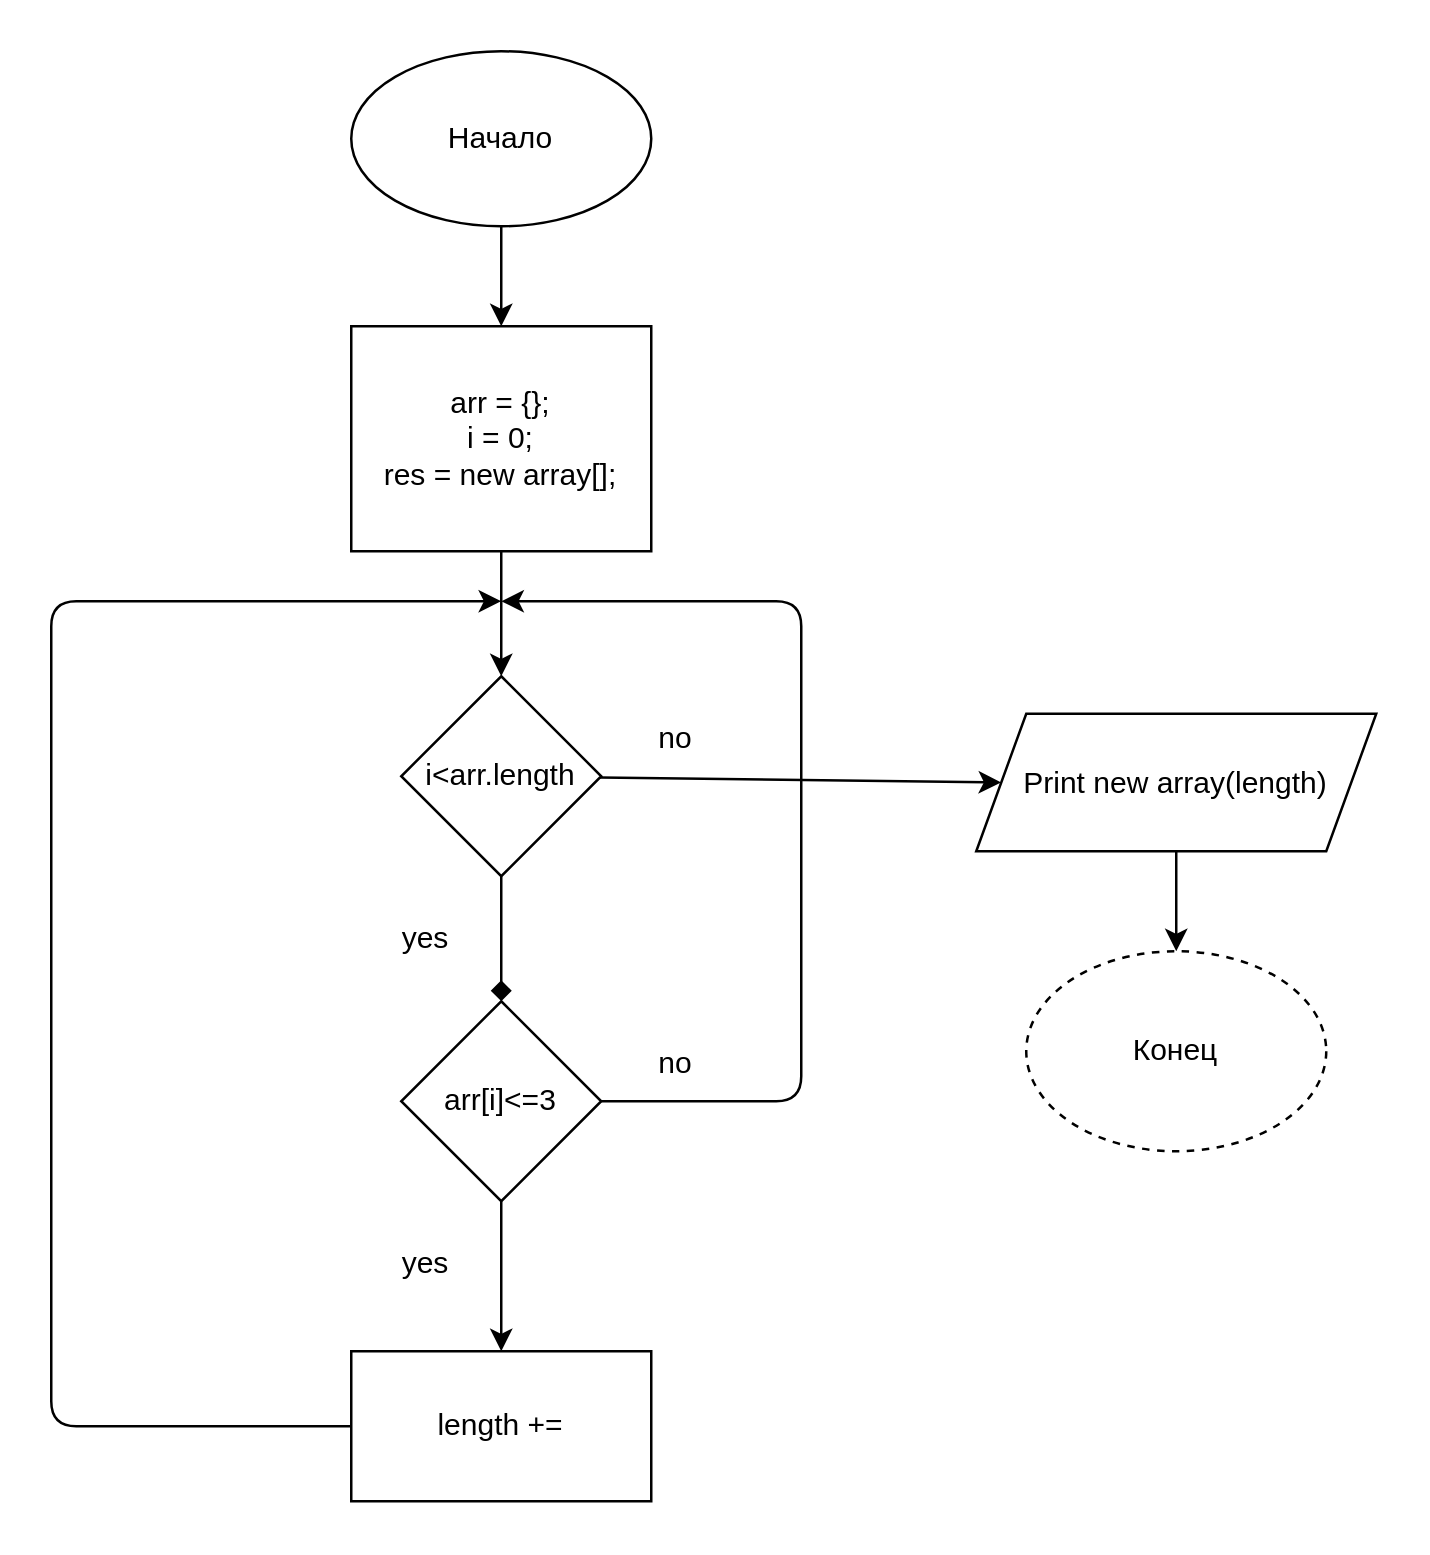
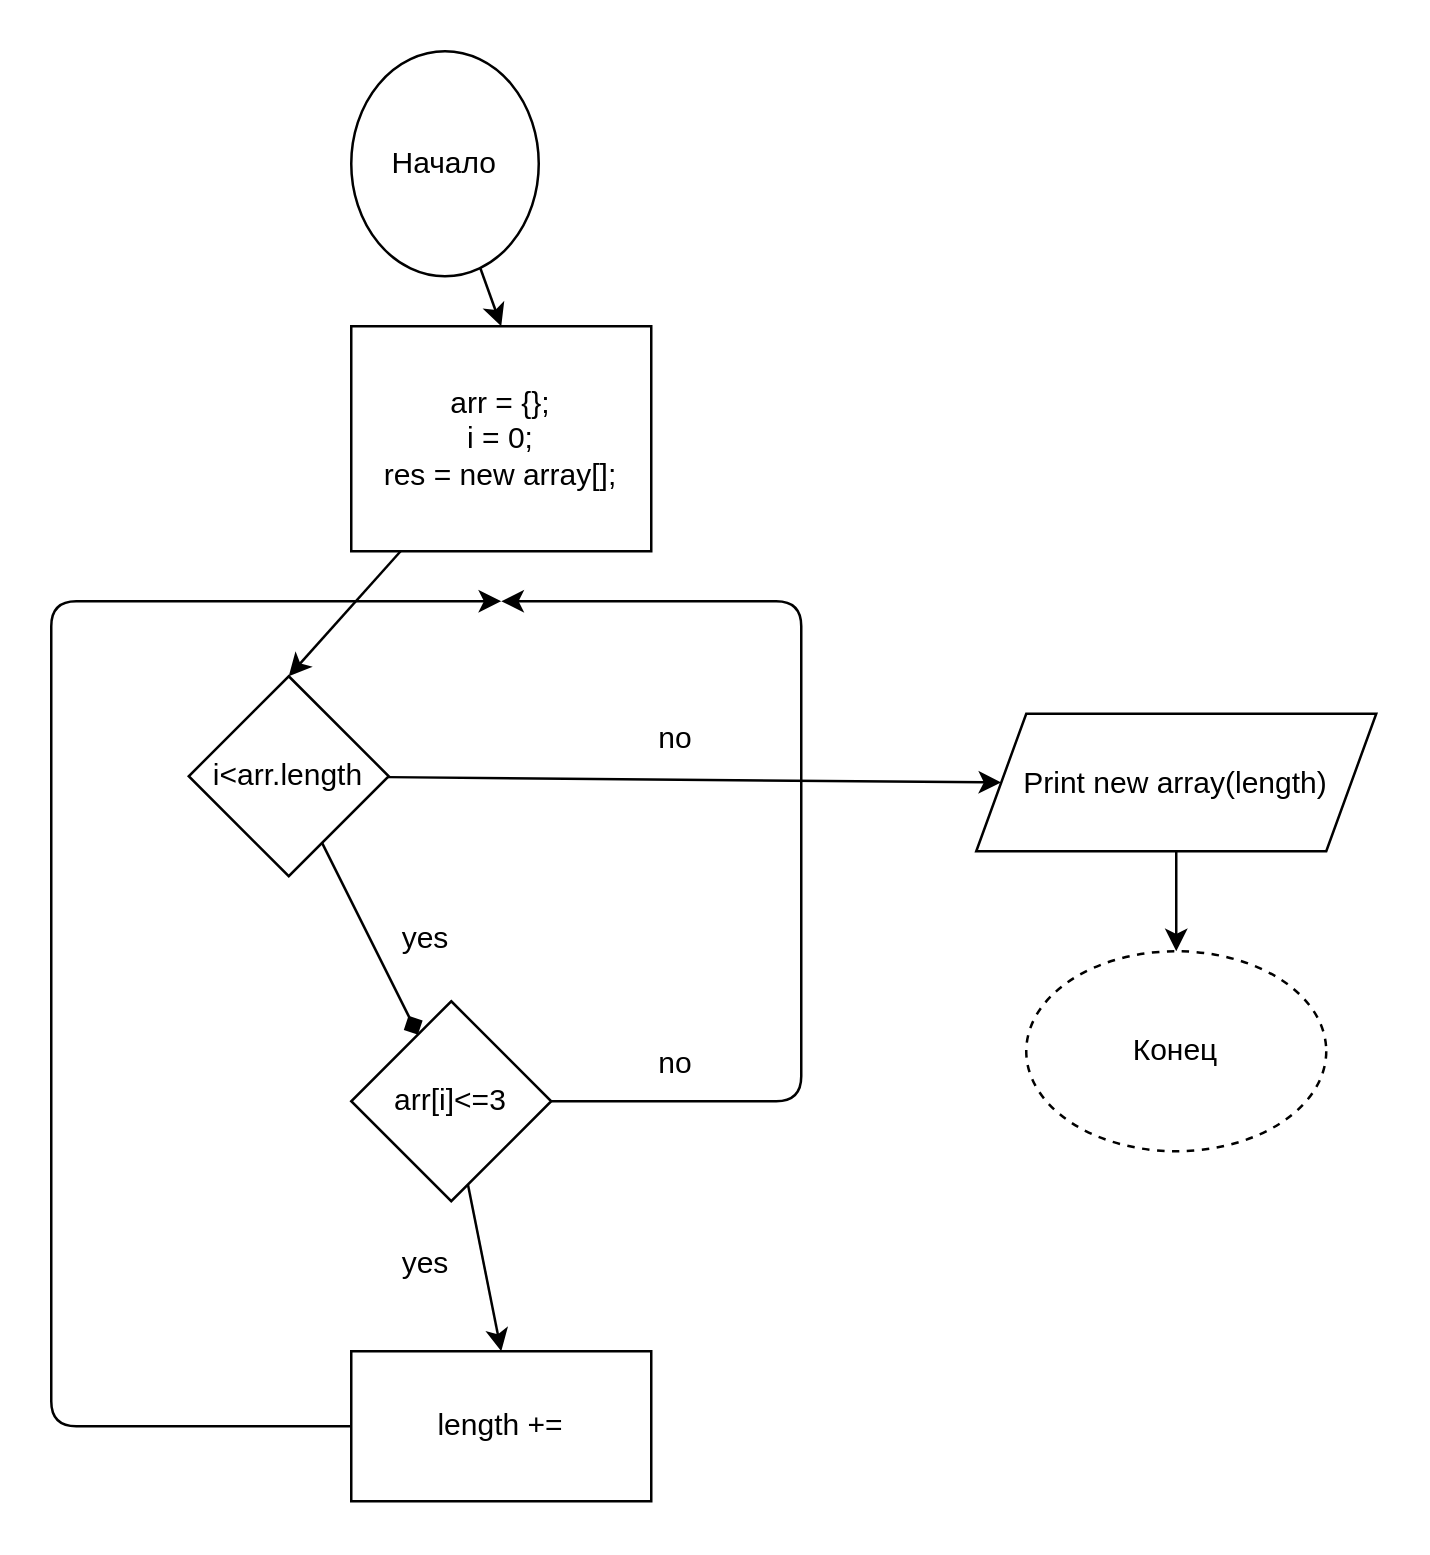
(501, 139) -> (445, 164)
(501, 776) -> (289, 776)
(501, 1101) -> (451, 1101)
